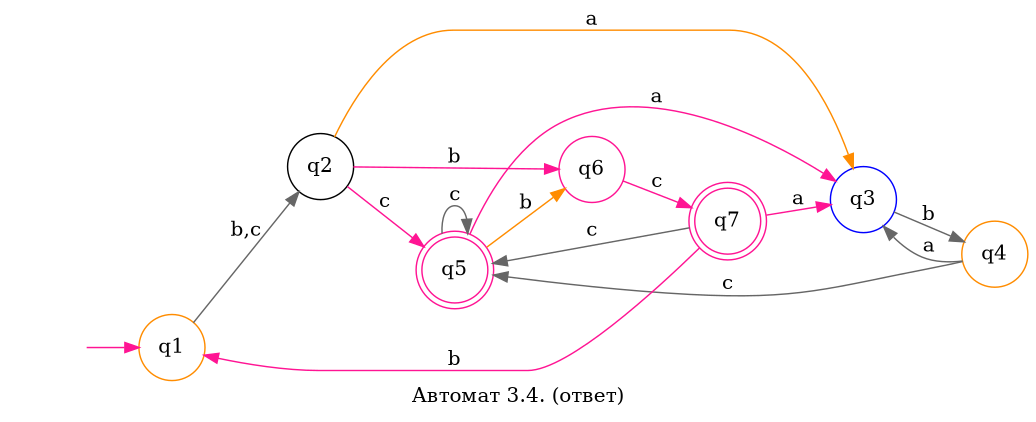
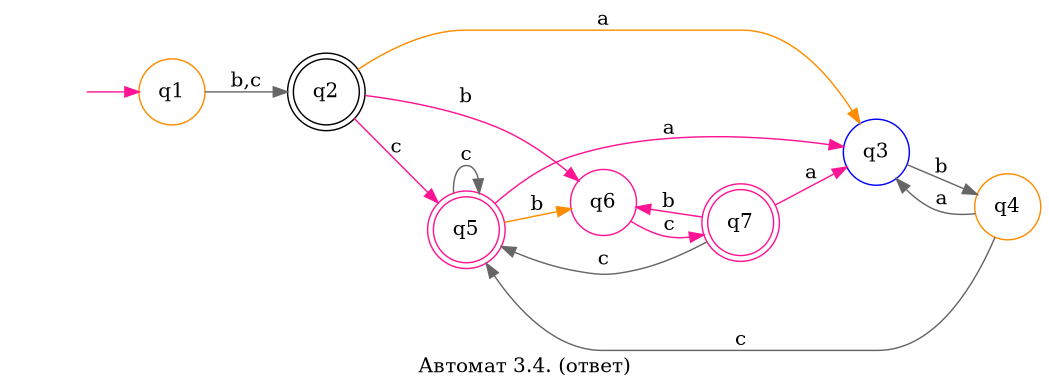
(321, 167) -> (326, 92)
(479, 371) -> (676, 213)
